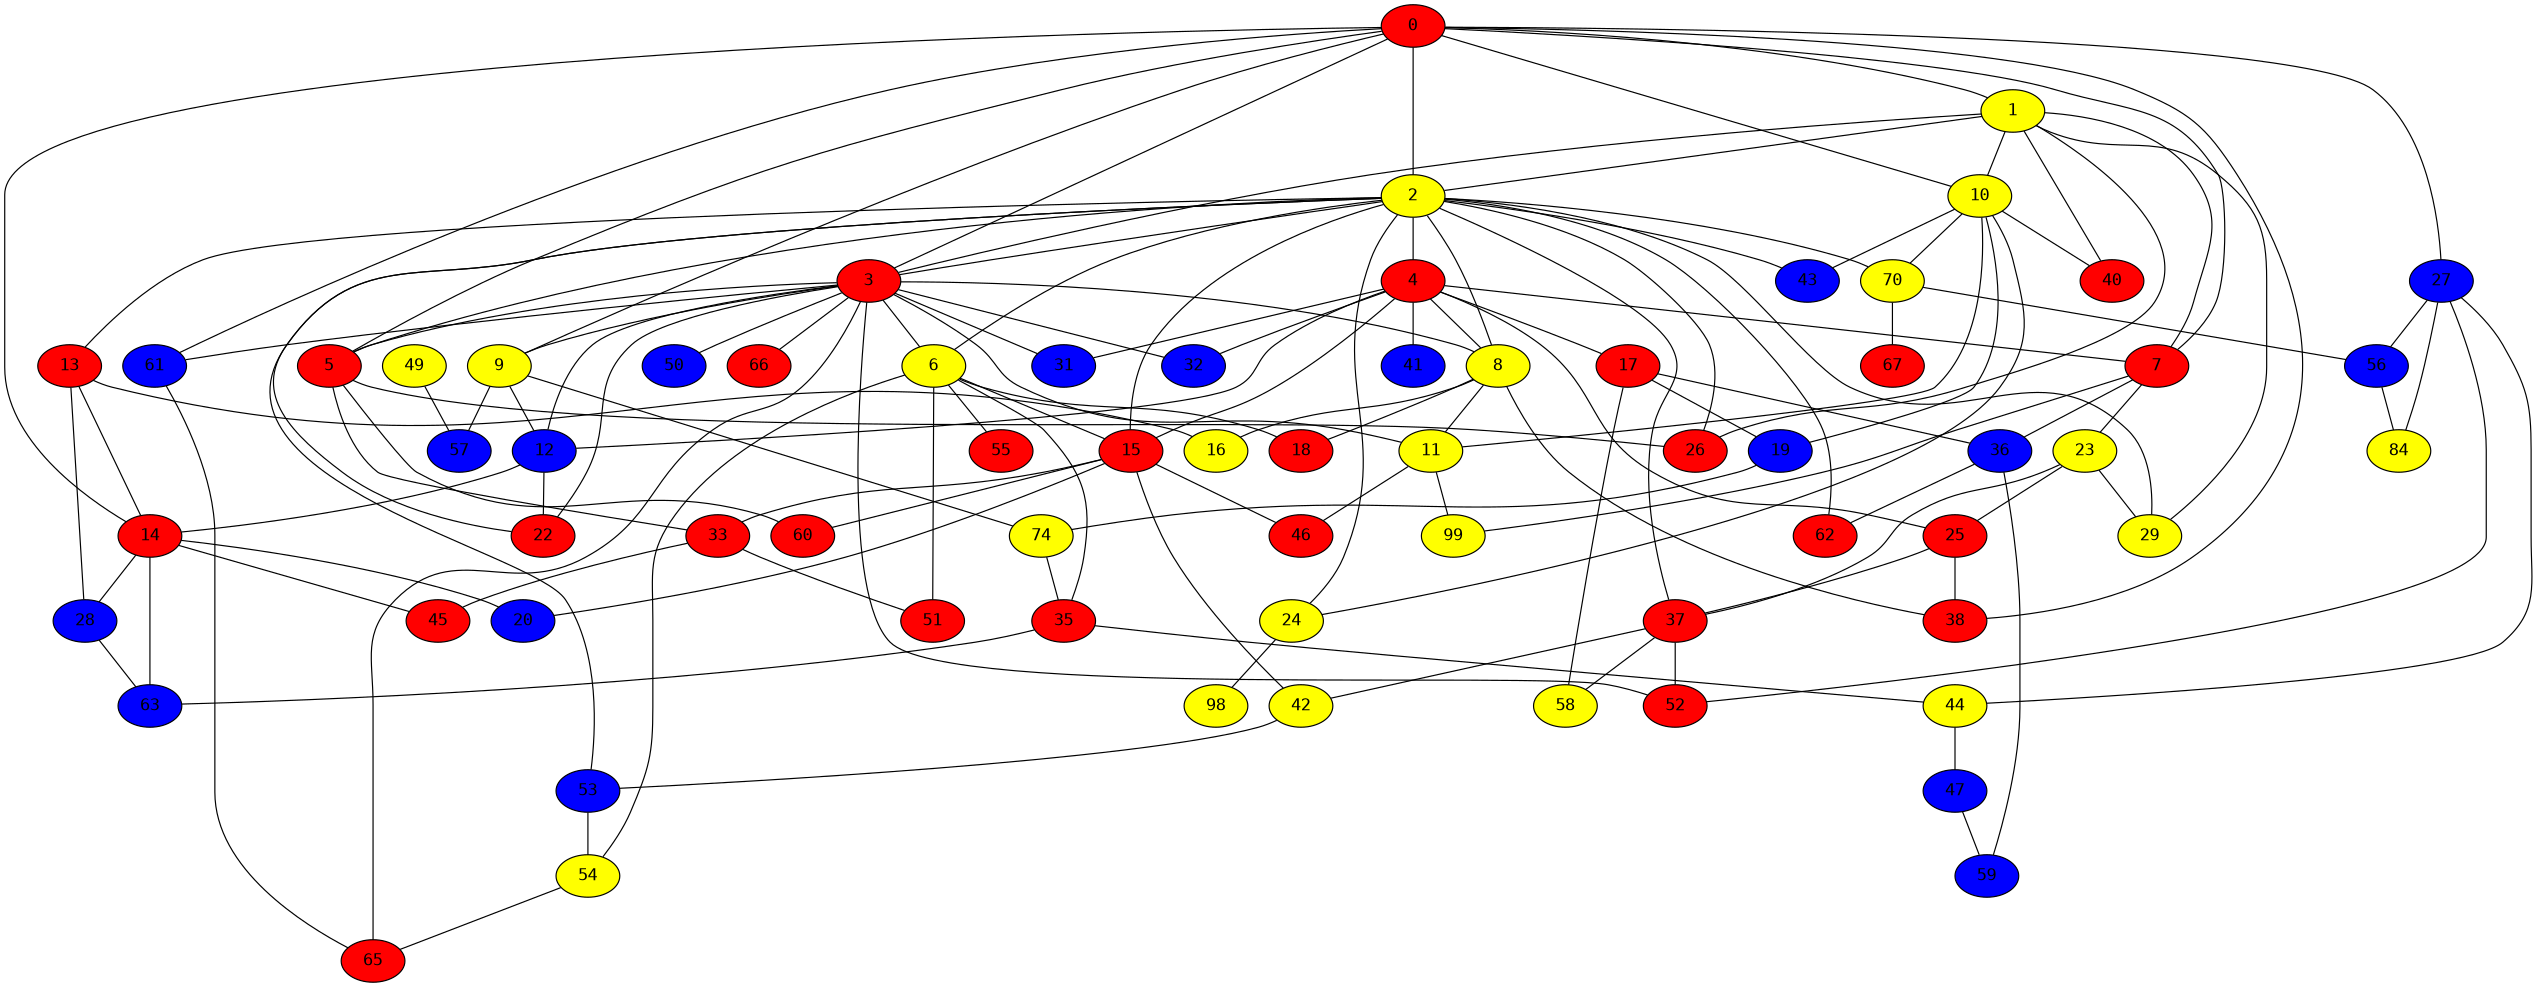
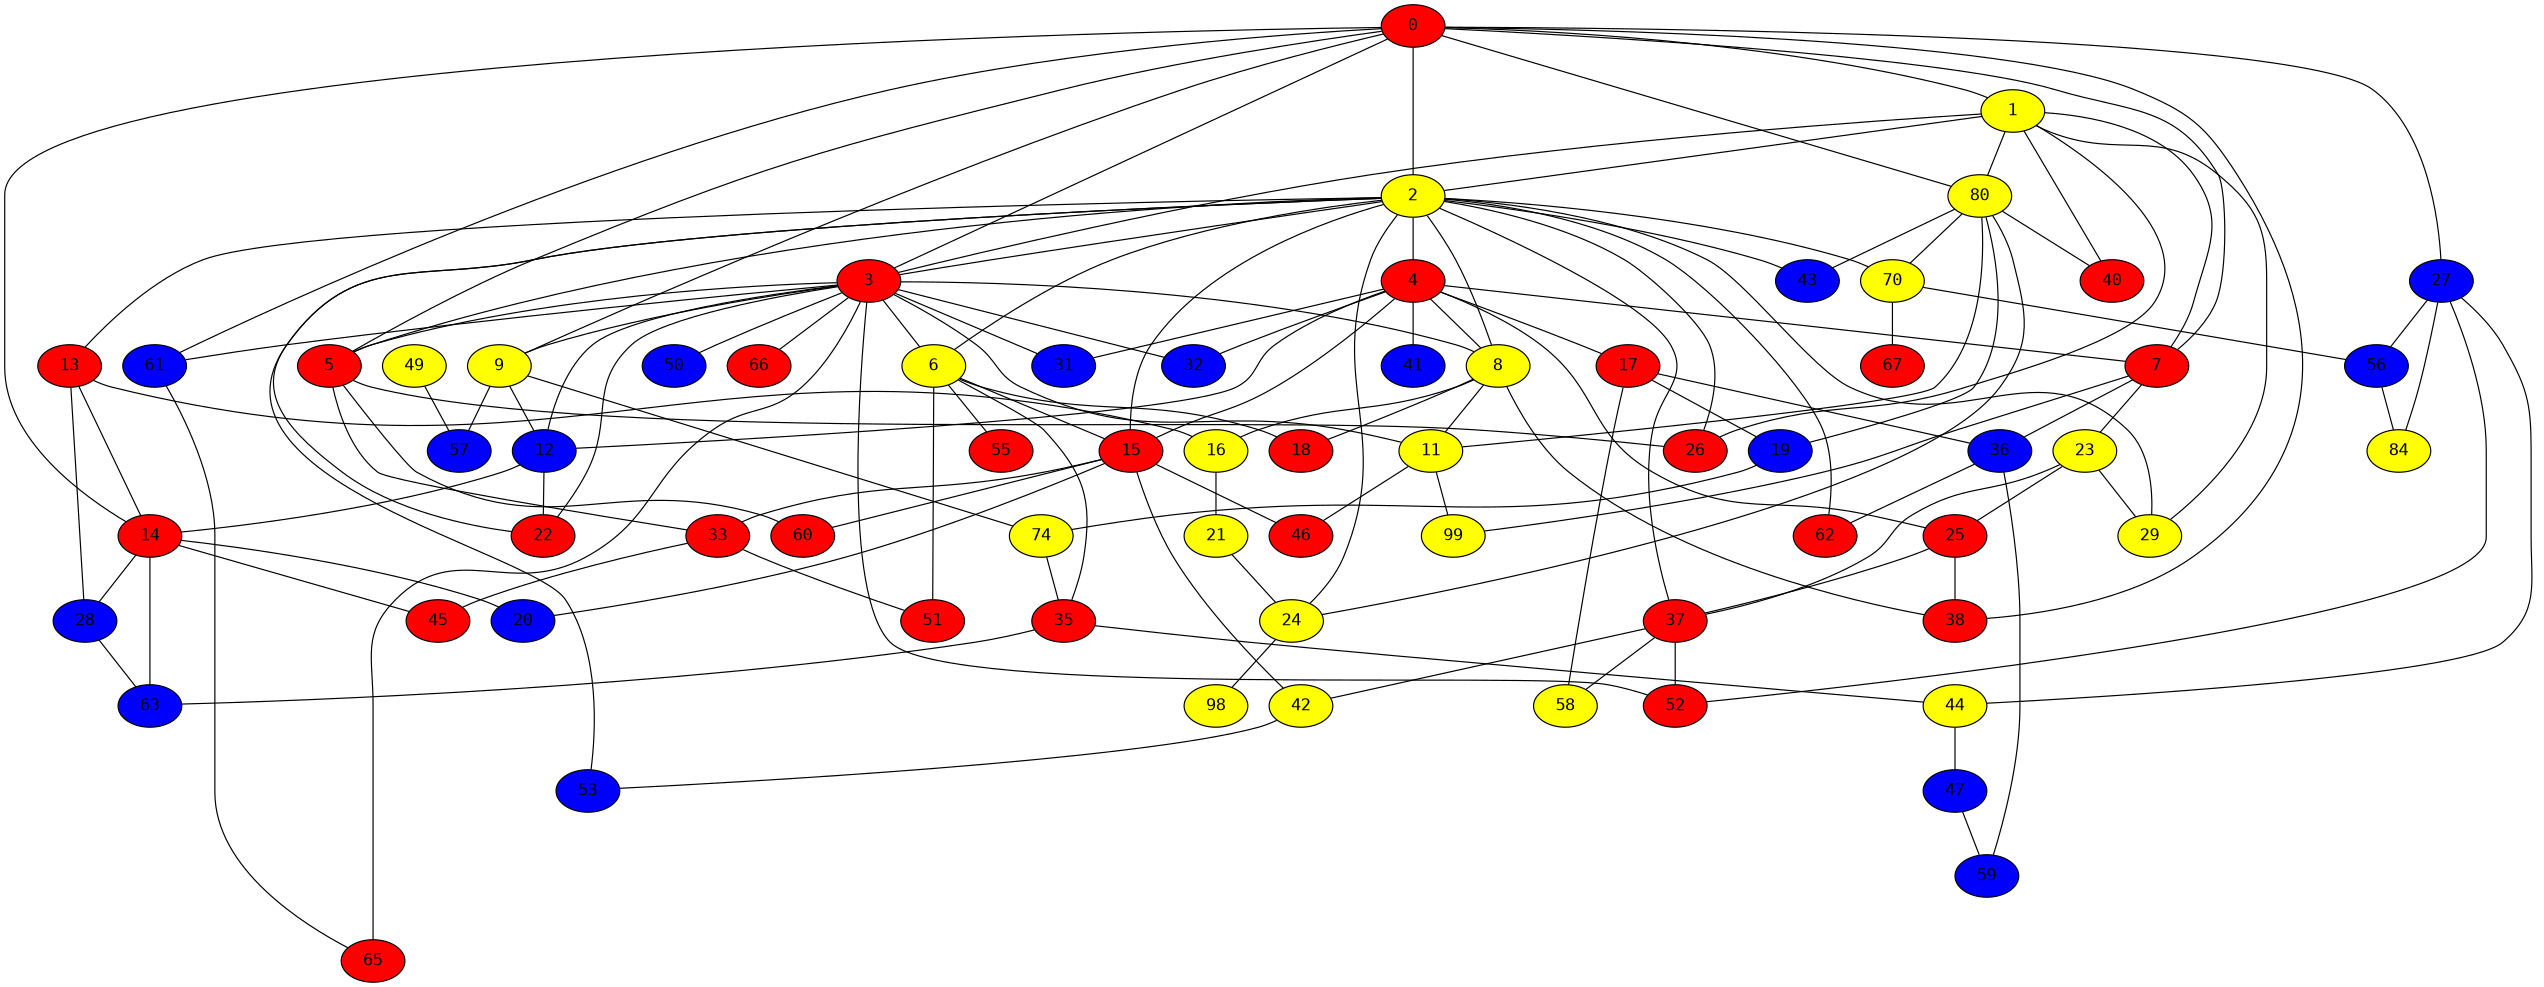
(1980, 196) -> (1980, 196)
none -> (1216, 536)
(588, 876) -> none
